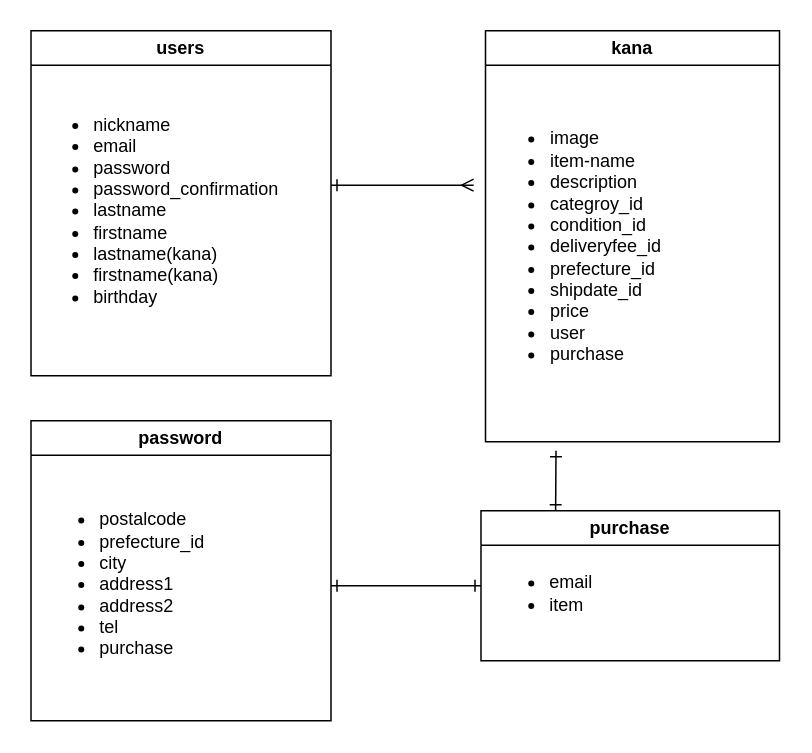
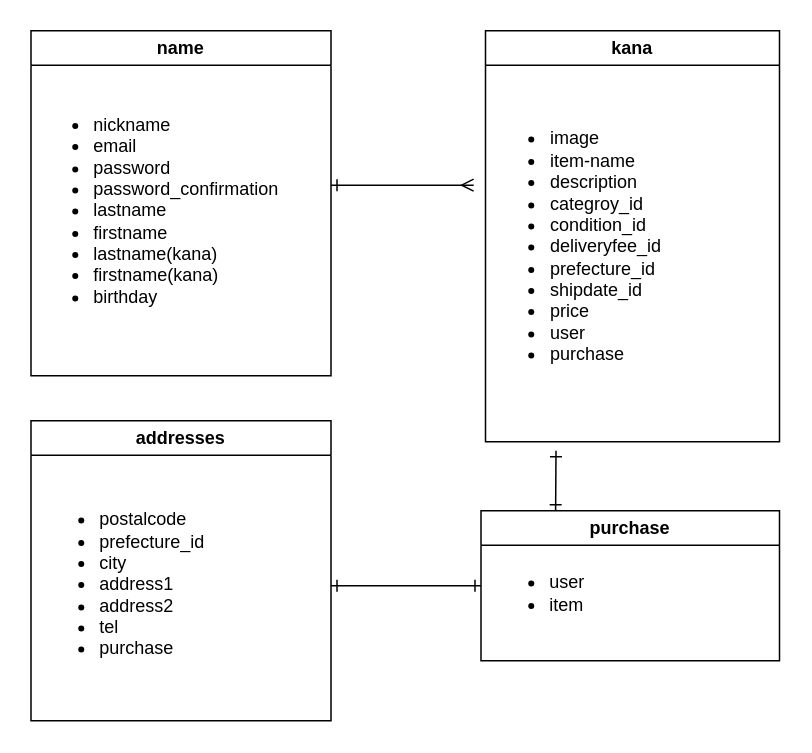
(181, 49) -> (181, 49)
(181, 439) -> (181, 439)
(510, 593) -> (510, 593)
